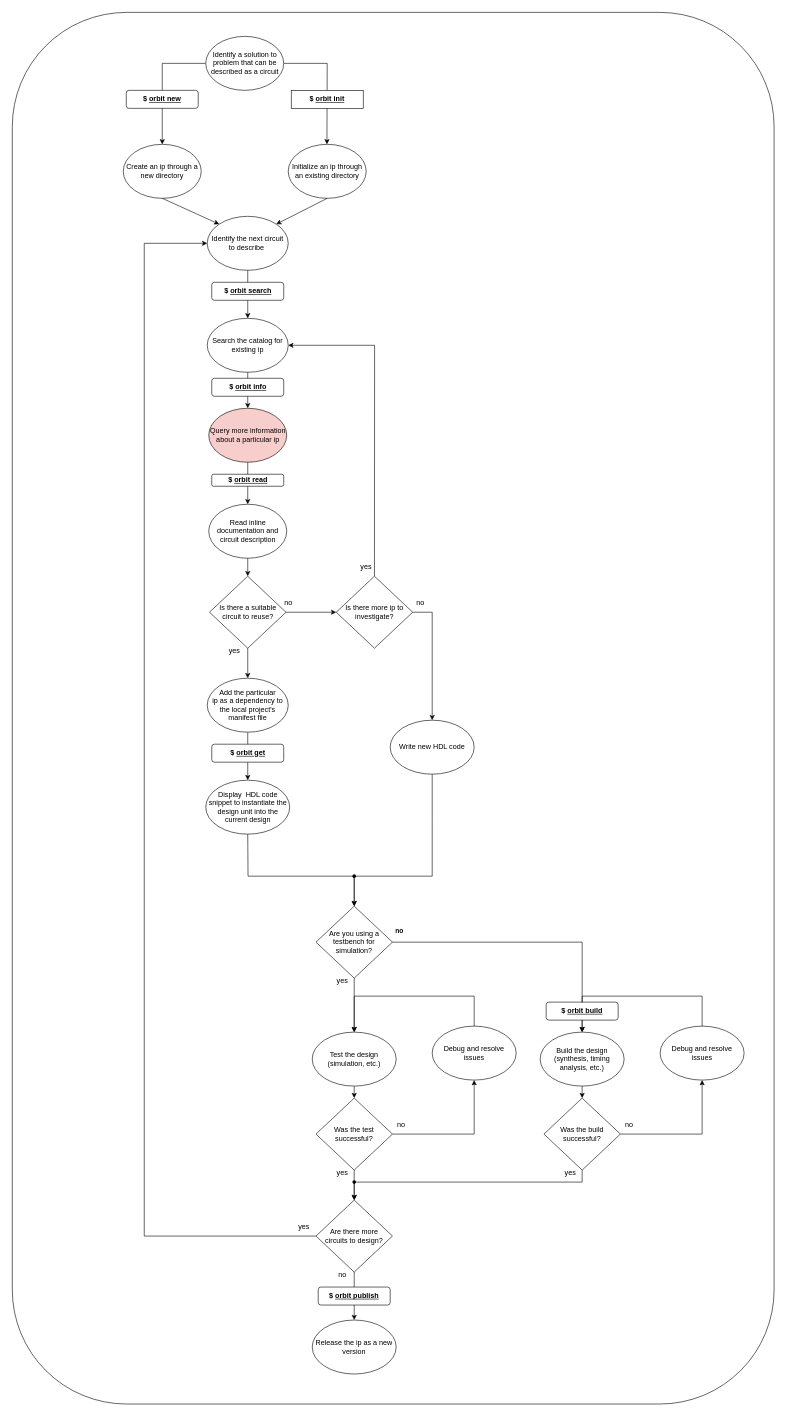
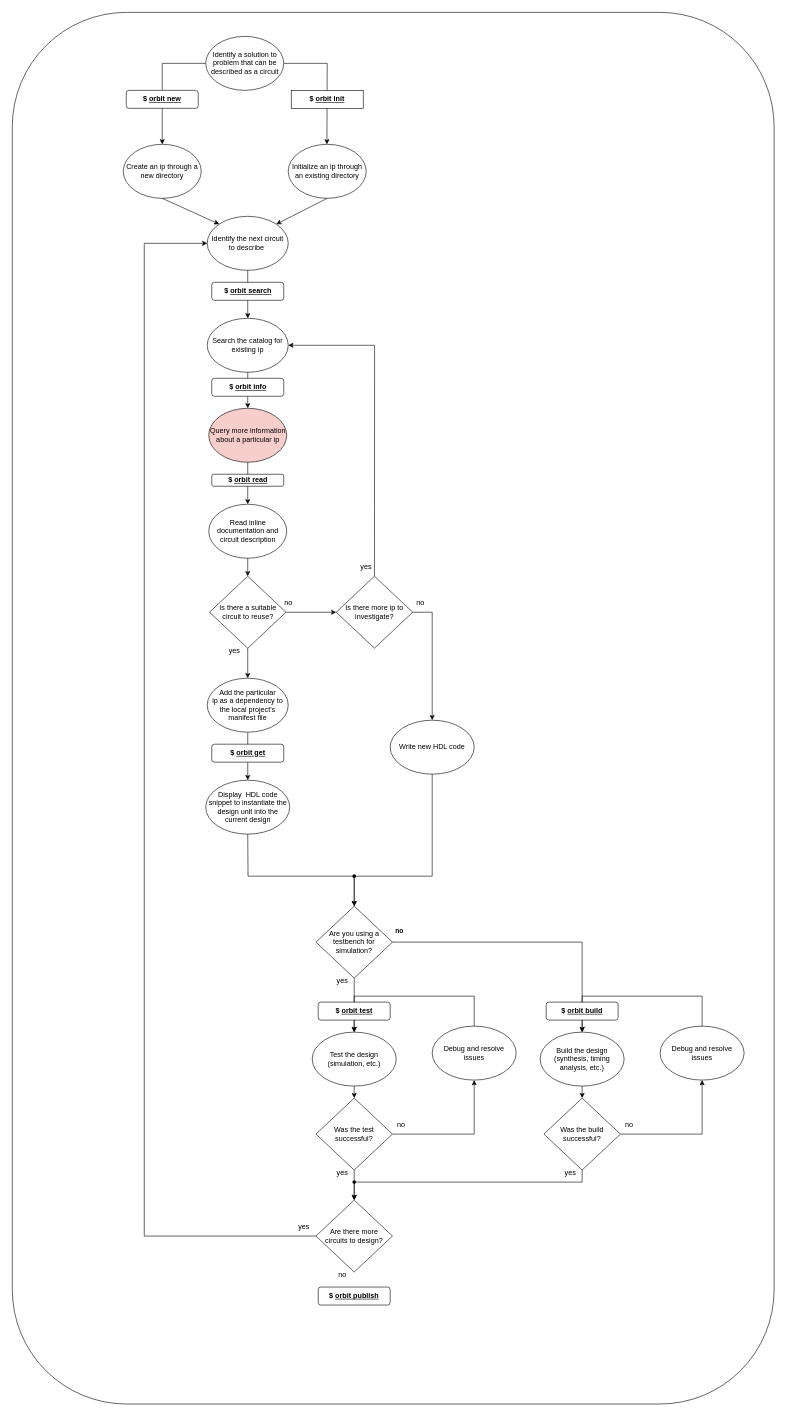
none -> (354, 1011)
(354, 1314) -> none
(354, 1347) -> none
